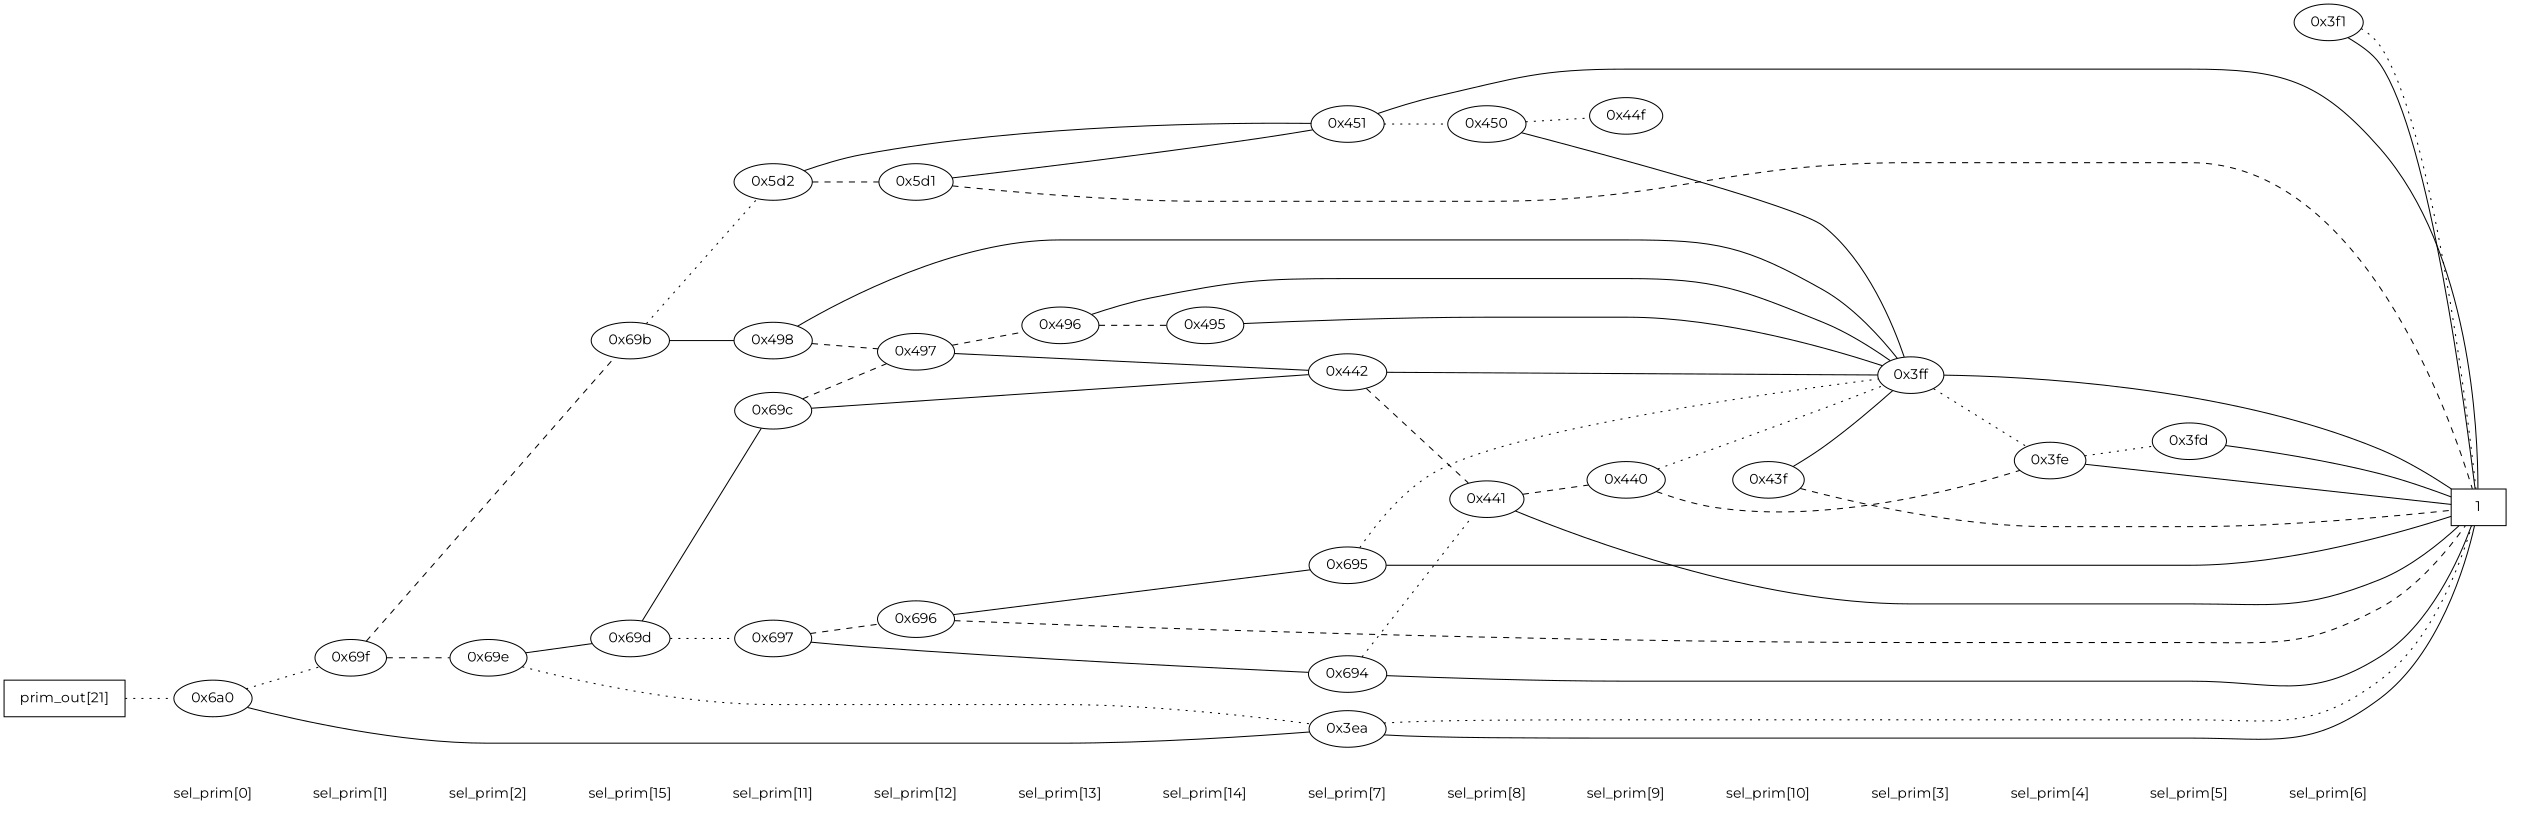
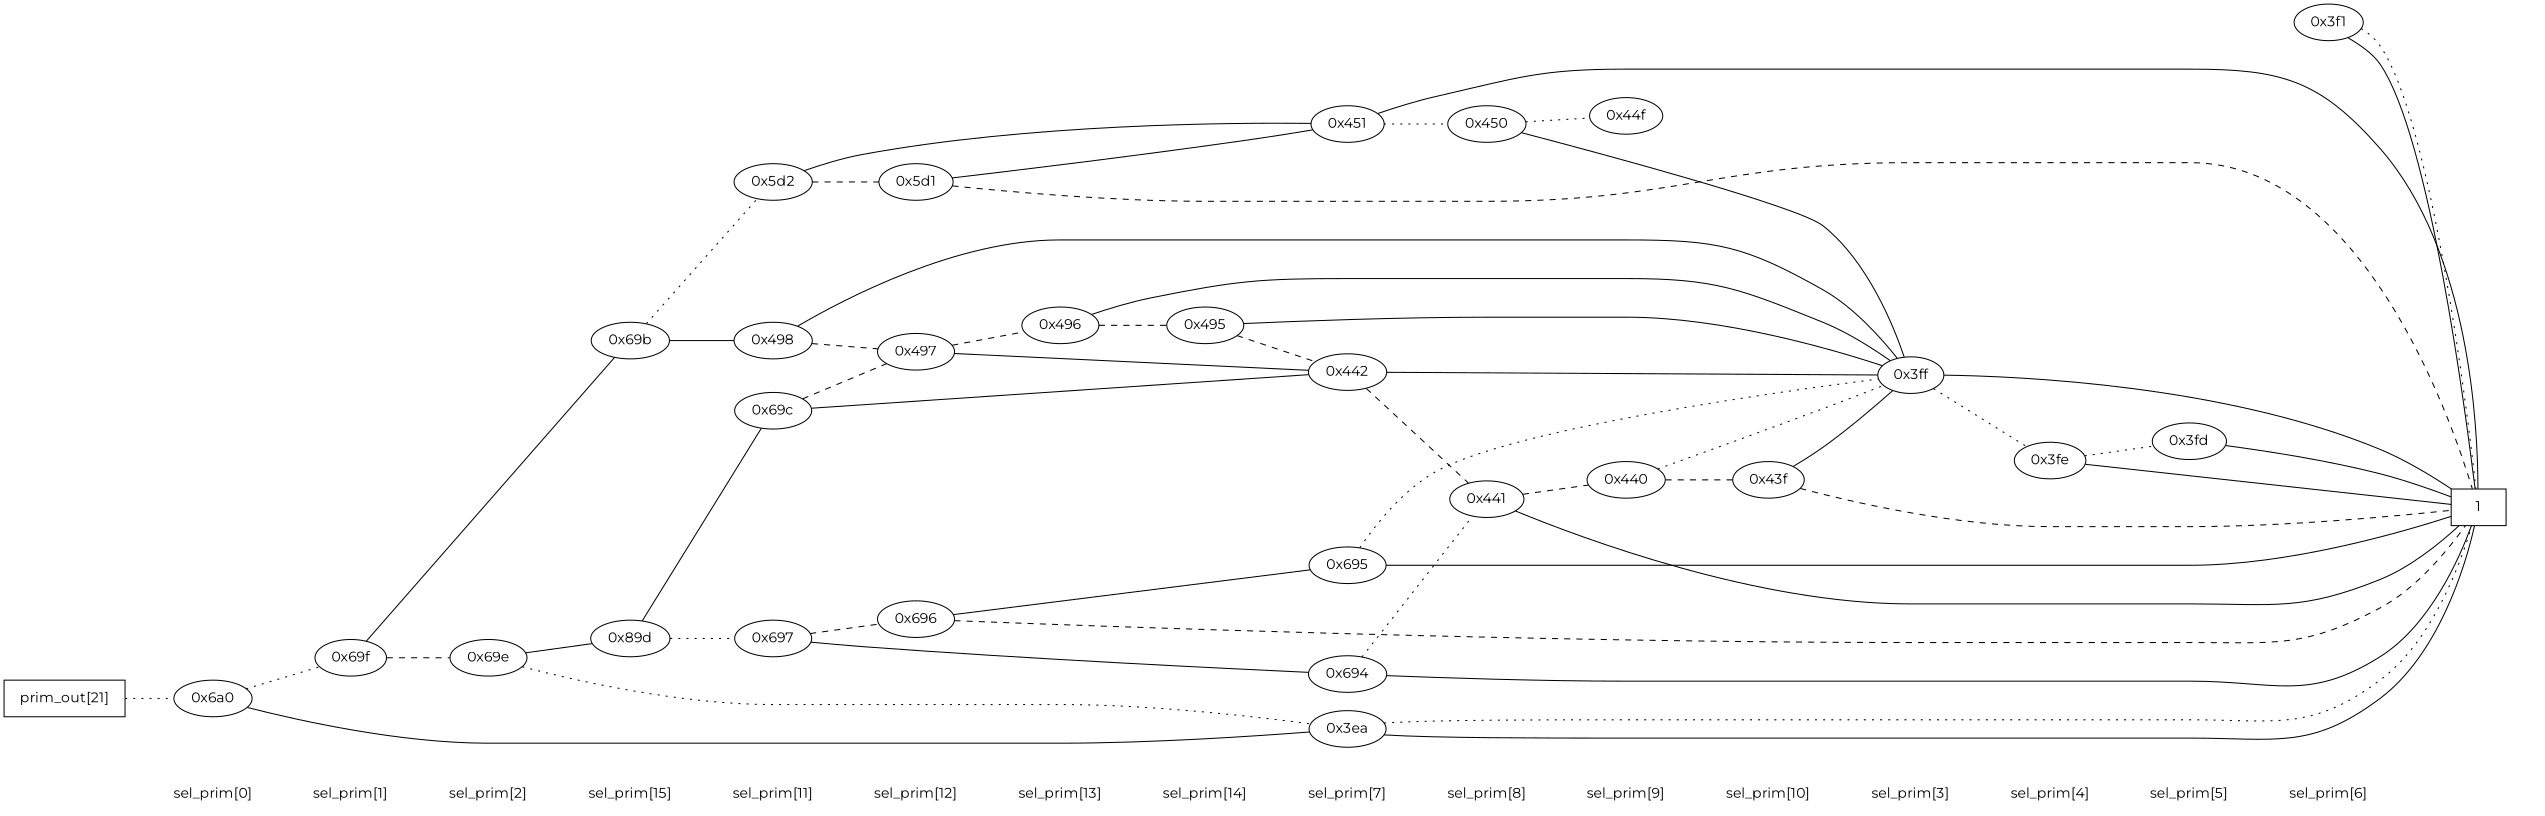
none -> (1276, 349)
(490, 499) -> (490, 499)
(1839, 509) -> (1699, 480)
(630, 638) -> (630, 638)
